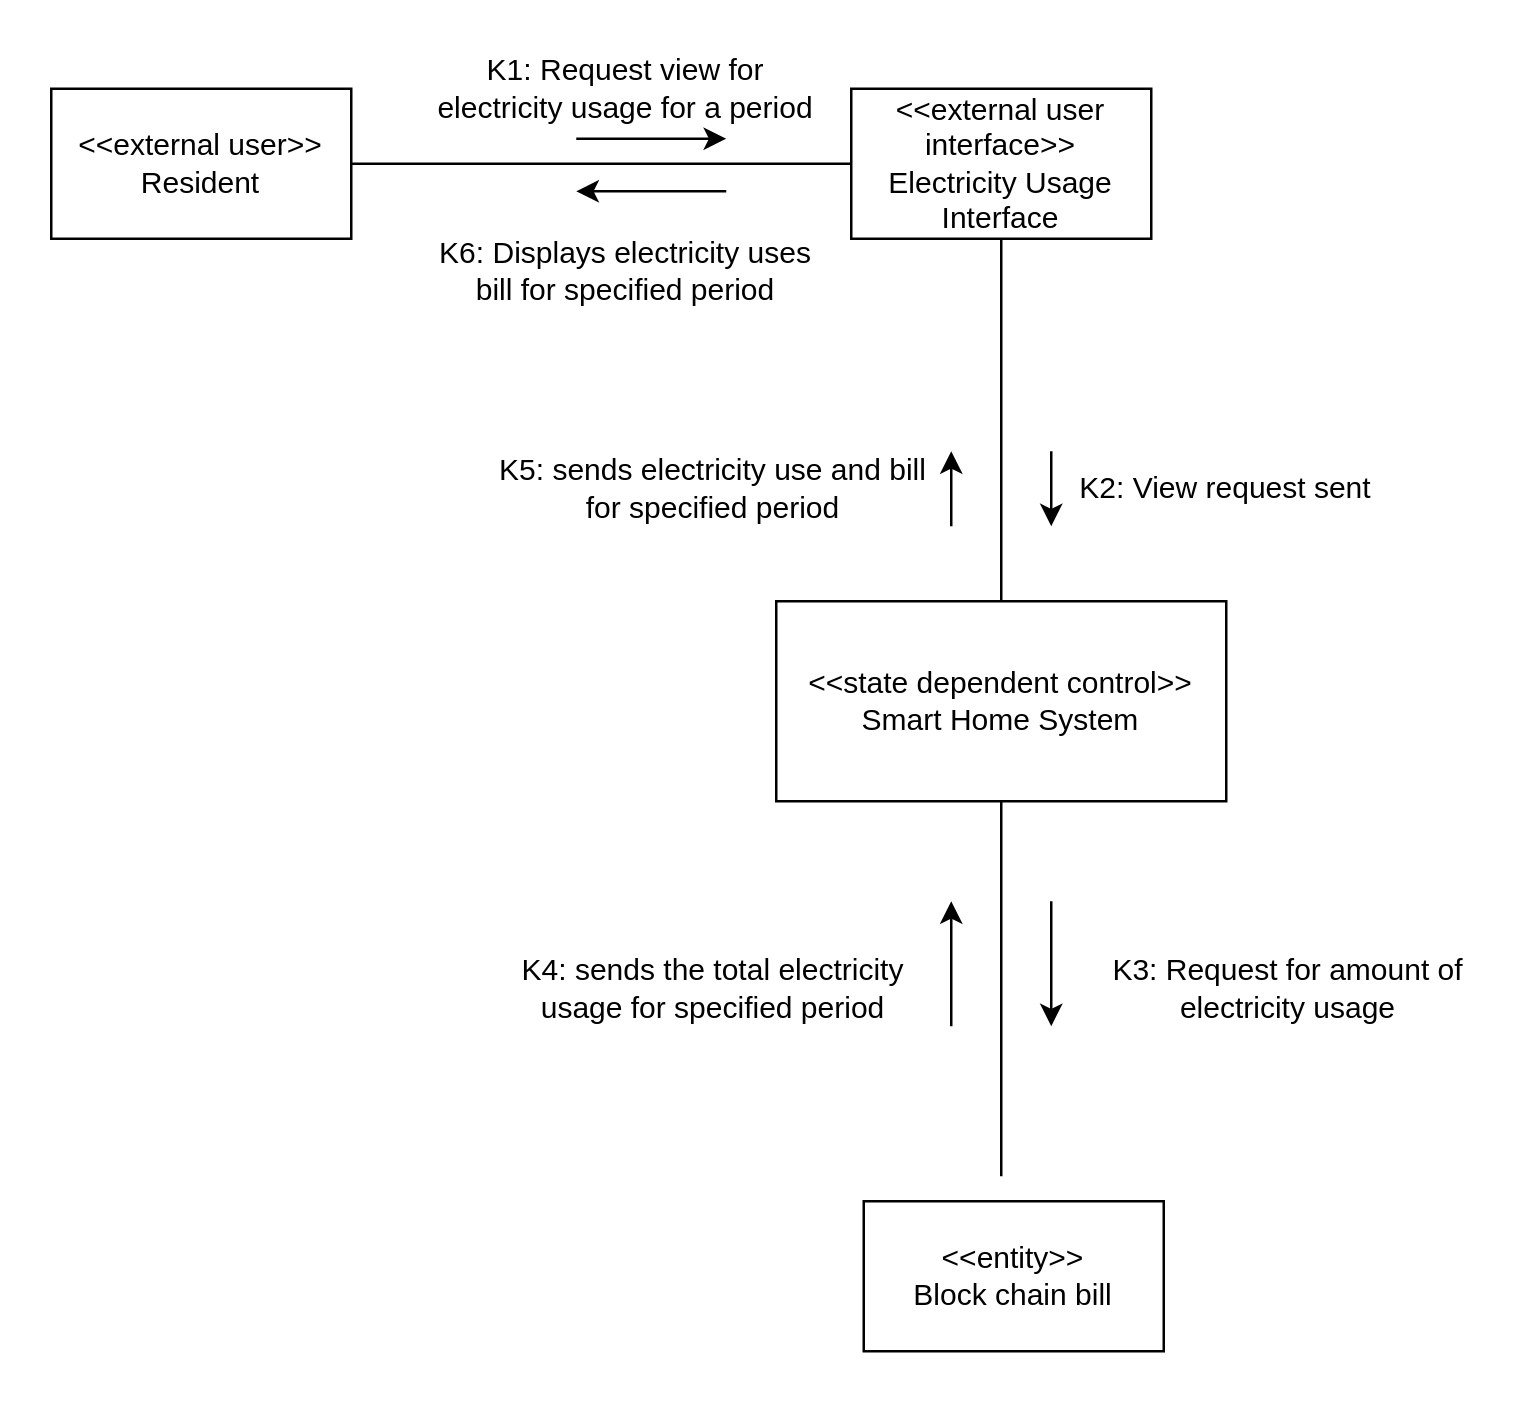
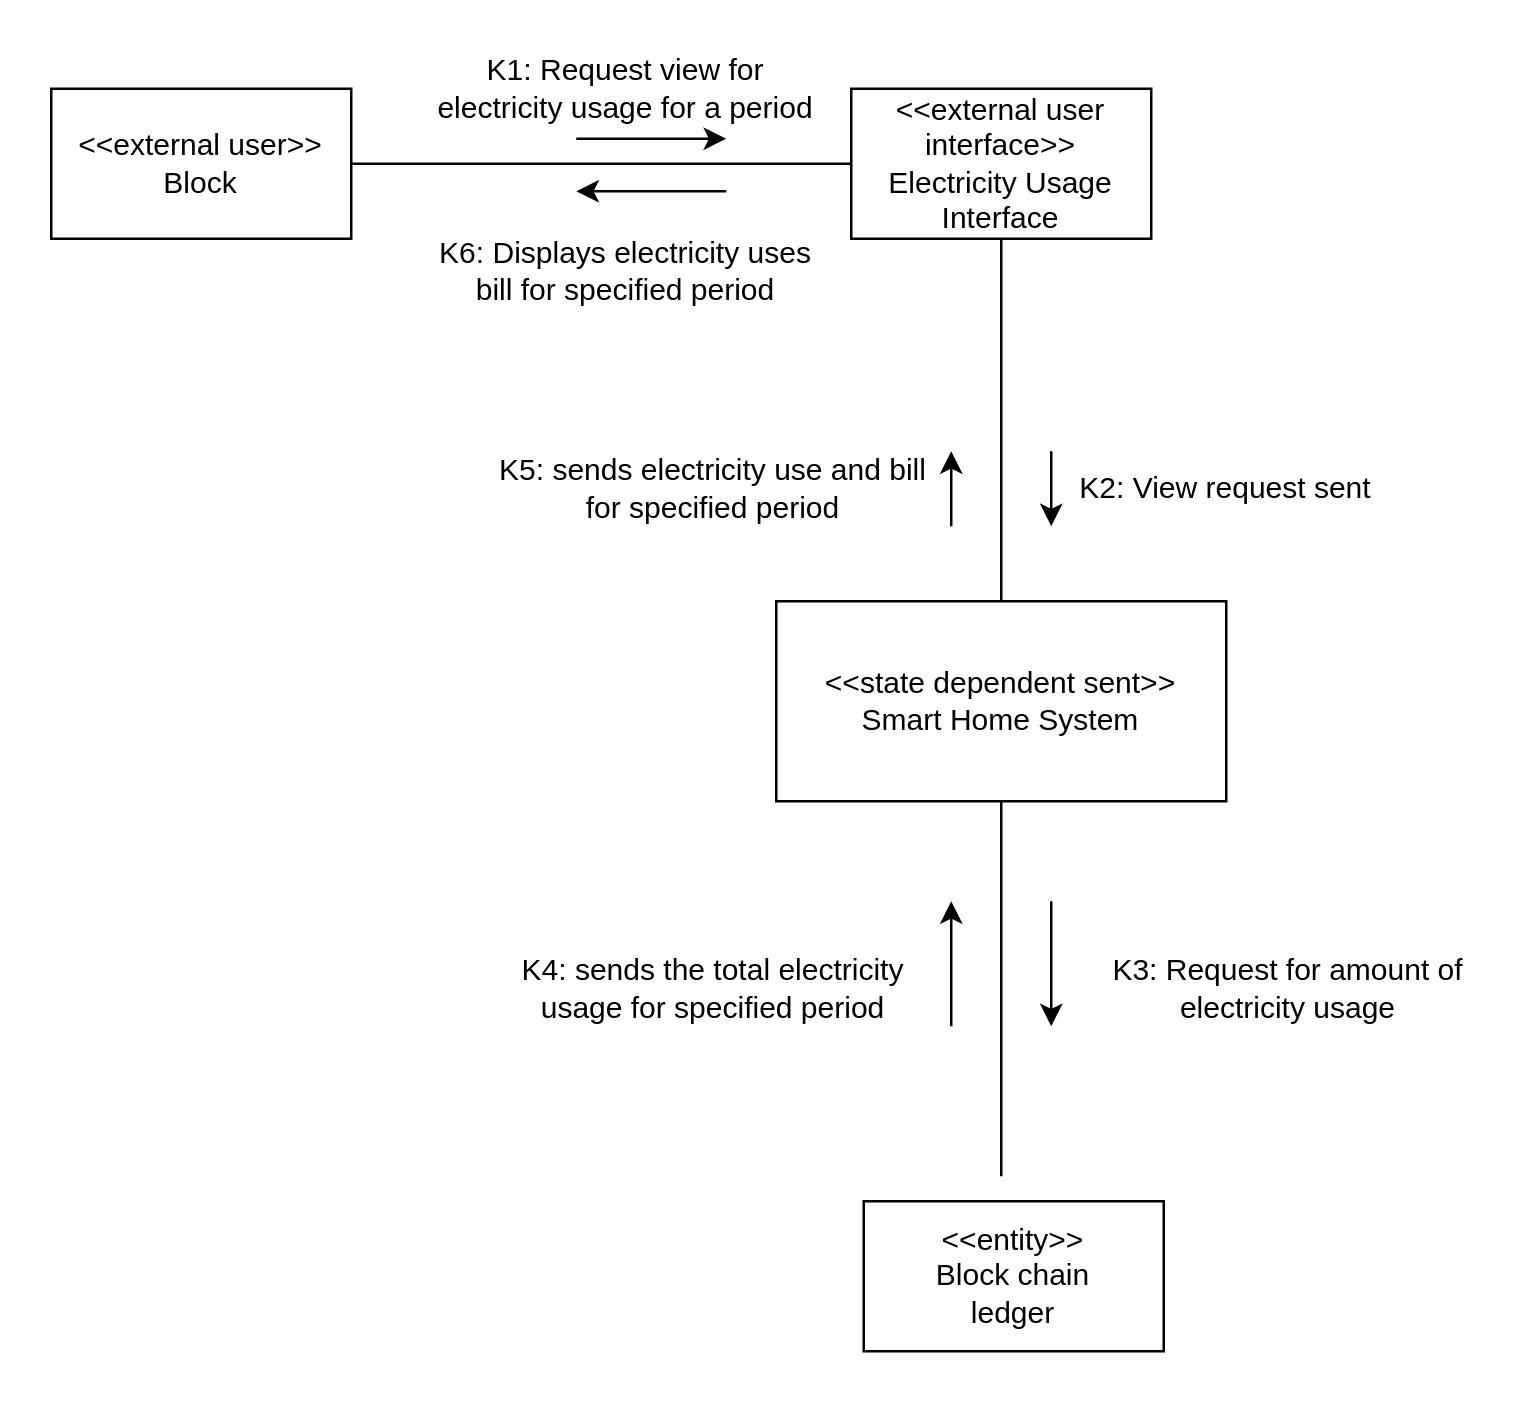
(201, 164) -> (201, 164)
(1001, 701) -> (1001, 701)
(1014, 1276) -> (1014, 1276)
